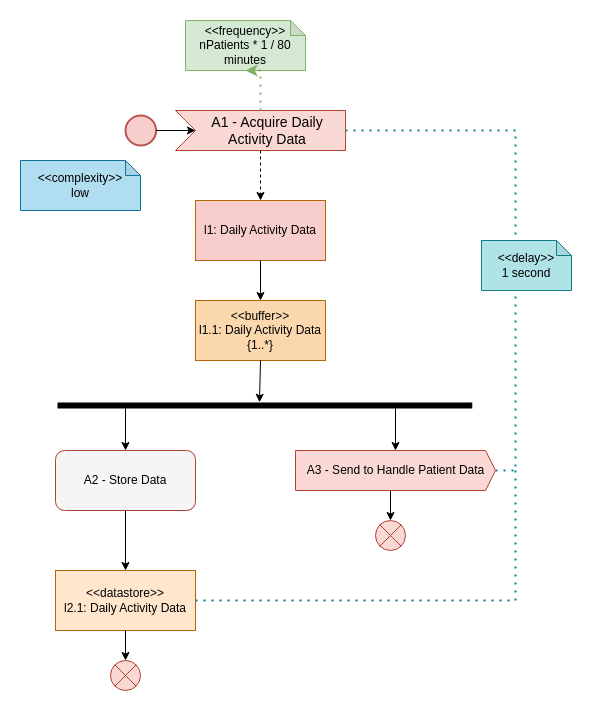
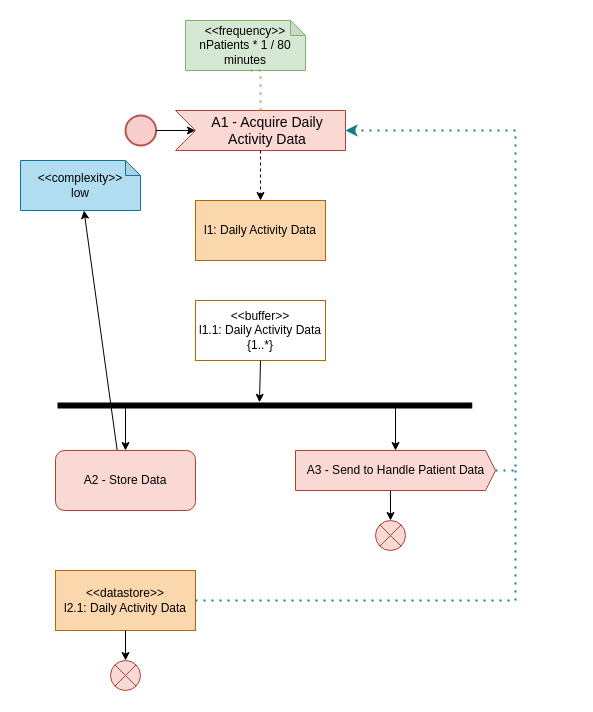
(256, 71) -> (252, 71)
(352, 131) -> (356, 131)
(261, 231) -> (261, 231)
(527, 266) -> none
(261, 277) -> none
(261, 331) -> (261, 331)
(126, 481) -> (126, 481)
(126, 537) -> (101, 334)
(126, 601) -> (126, 601)
